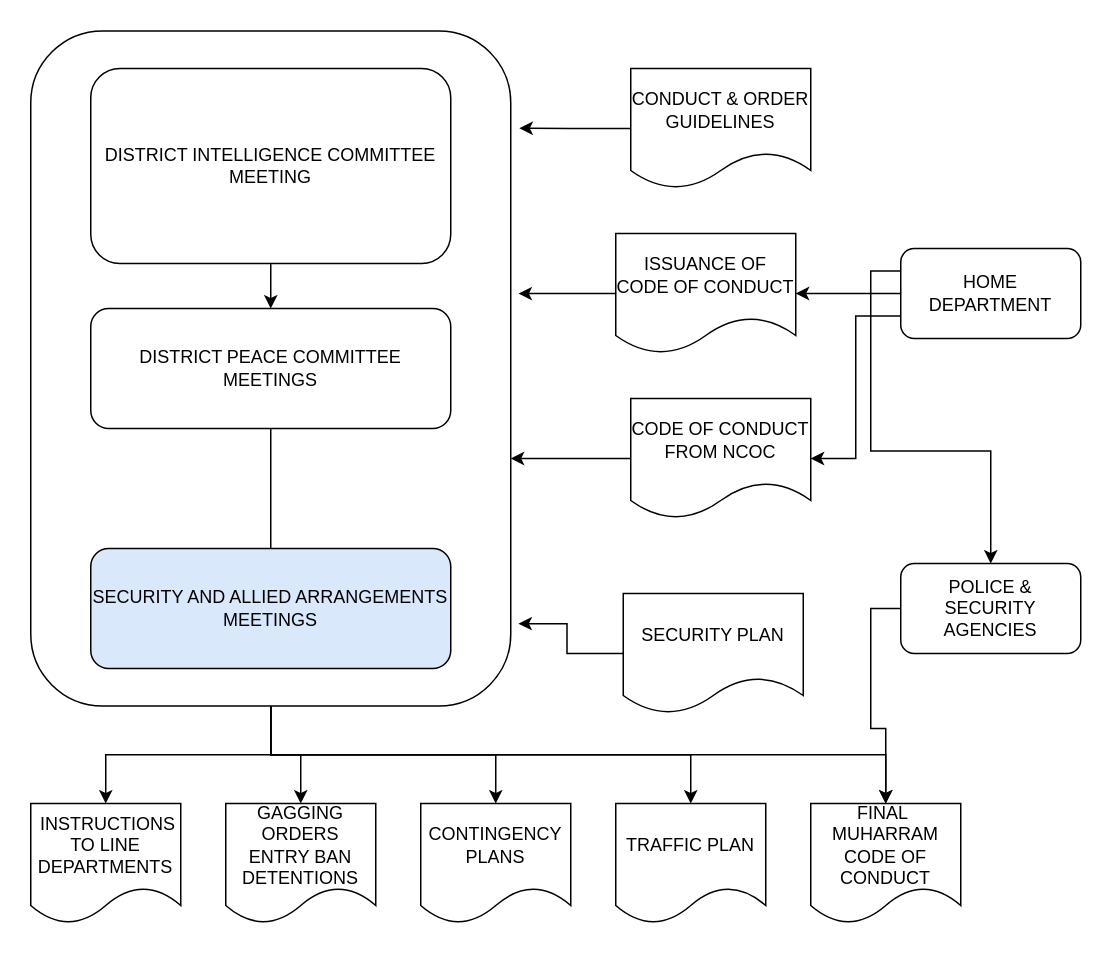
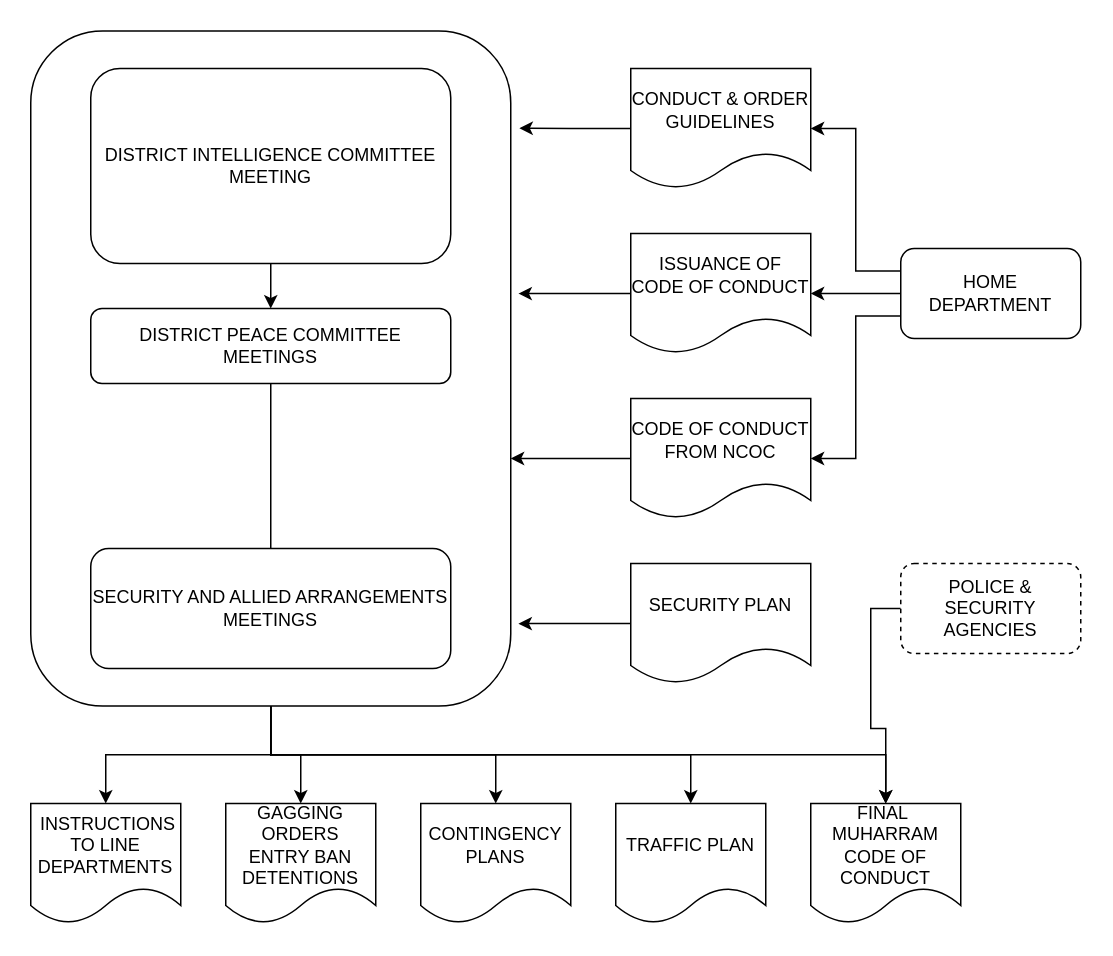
(706, 293) -> (721, 293)
(271, 368) -> (271, 346)
(891, 451) -> (856, 190)
(271, 608) -> (271, 608)
(991, 608) -> (991, 608)
(713, 653) -> (721, 623)
